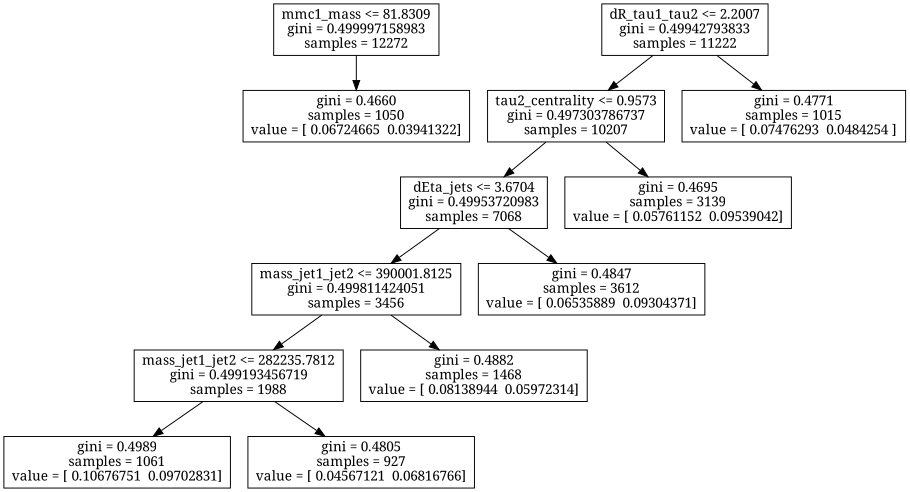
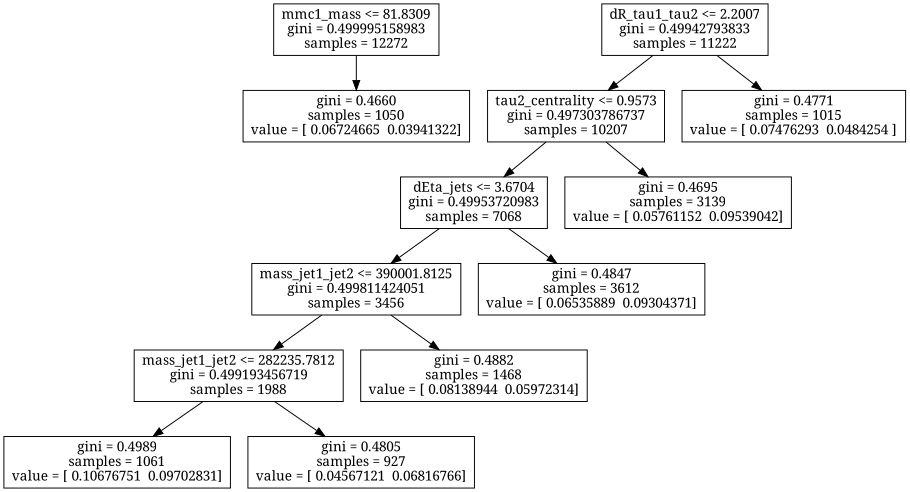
(356, 30) -> (356, 30)
